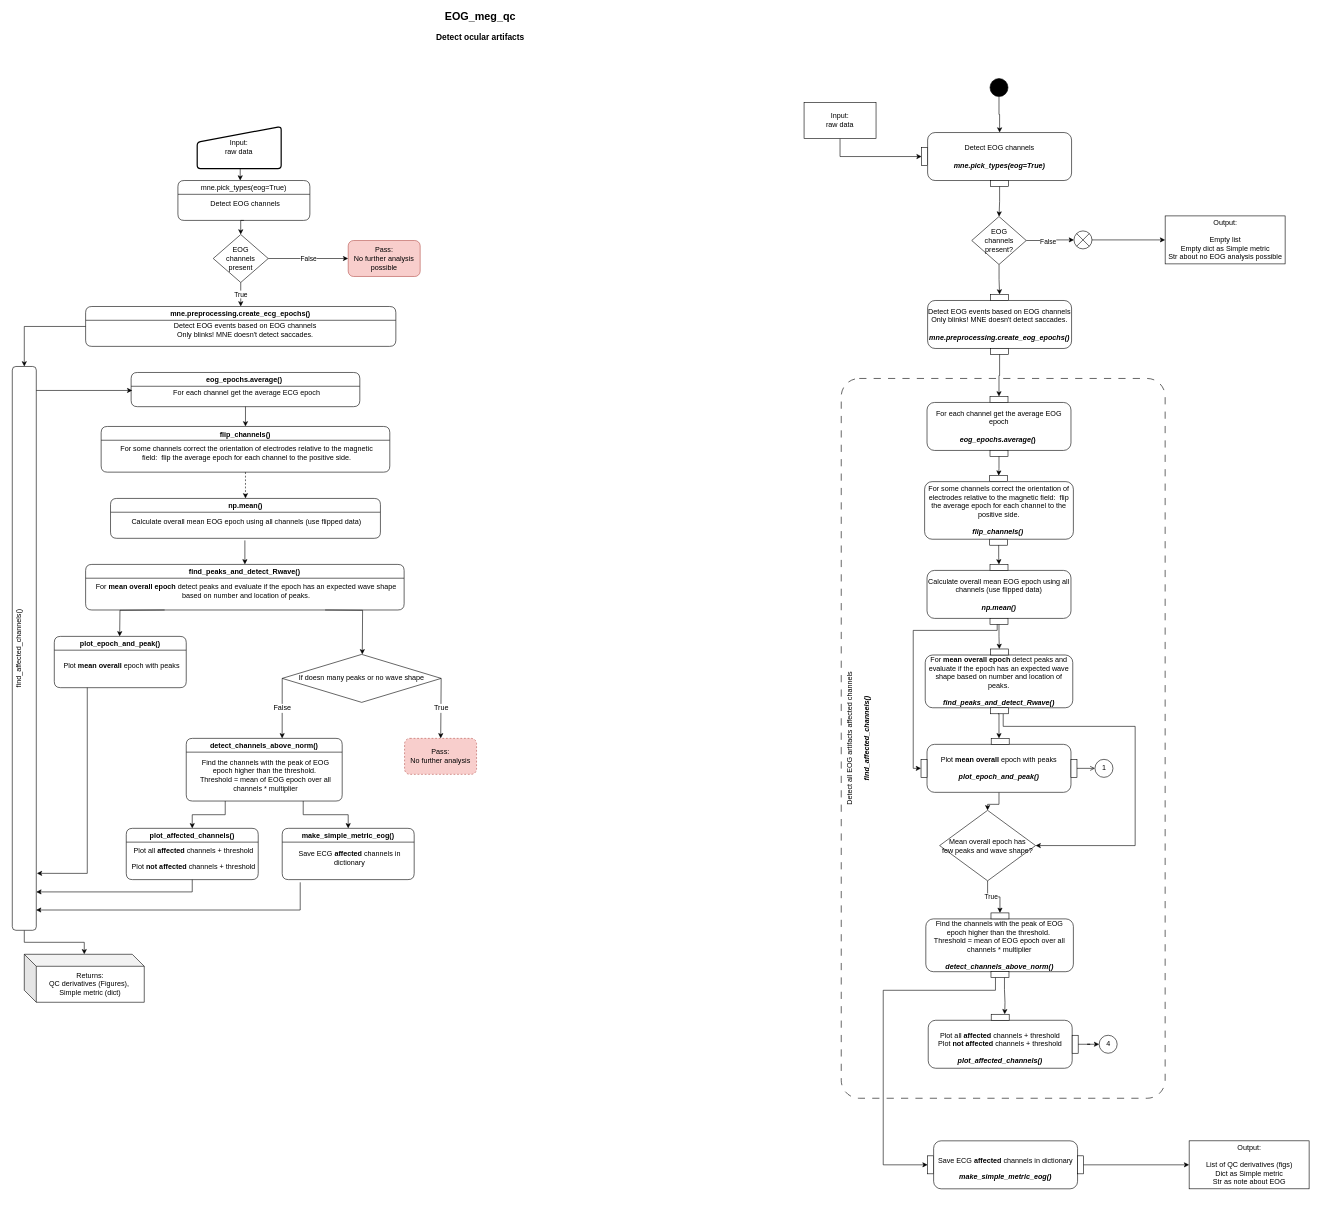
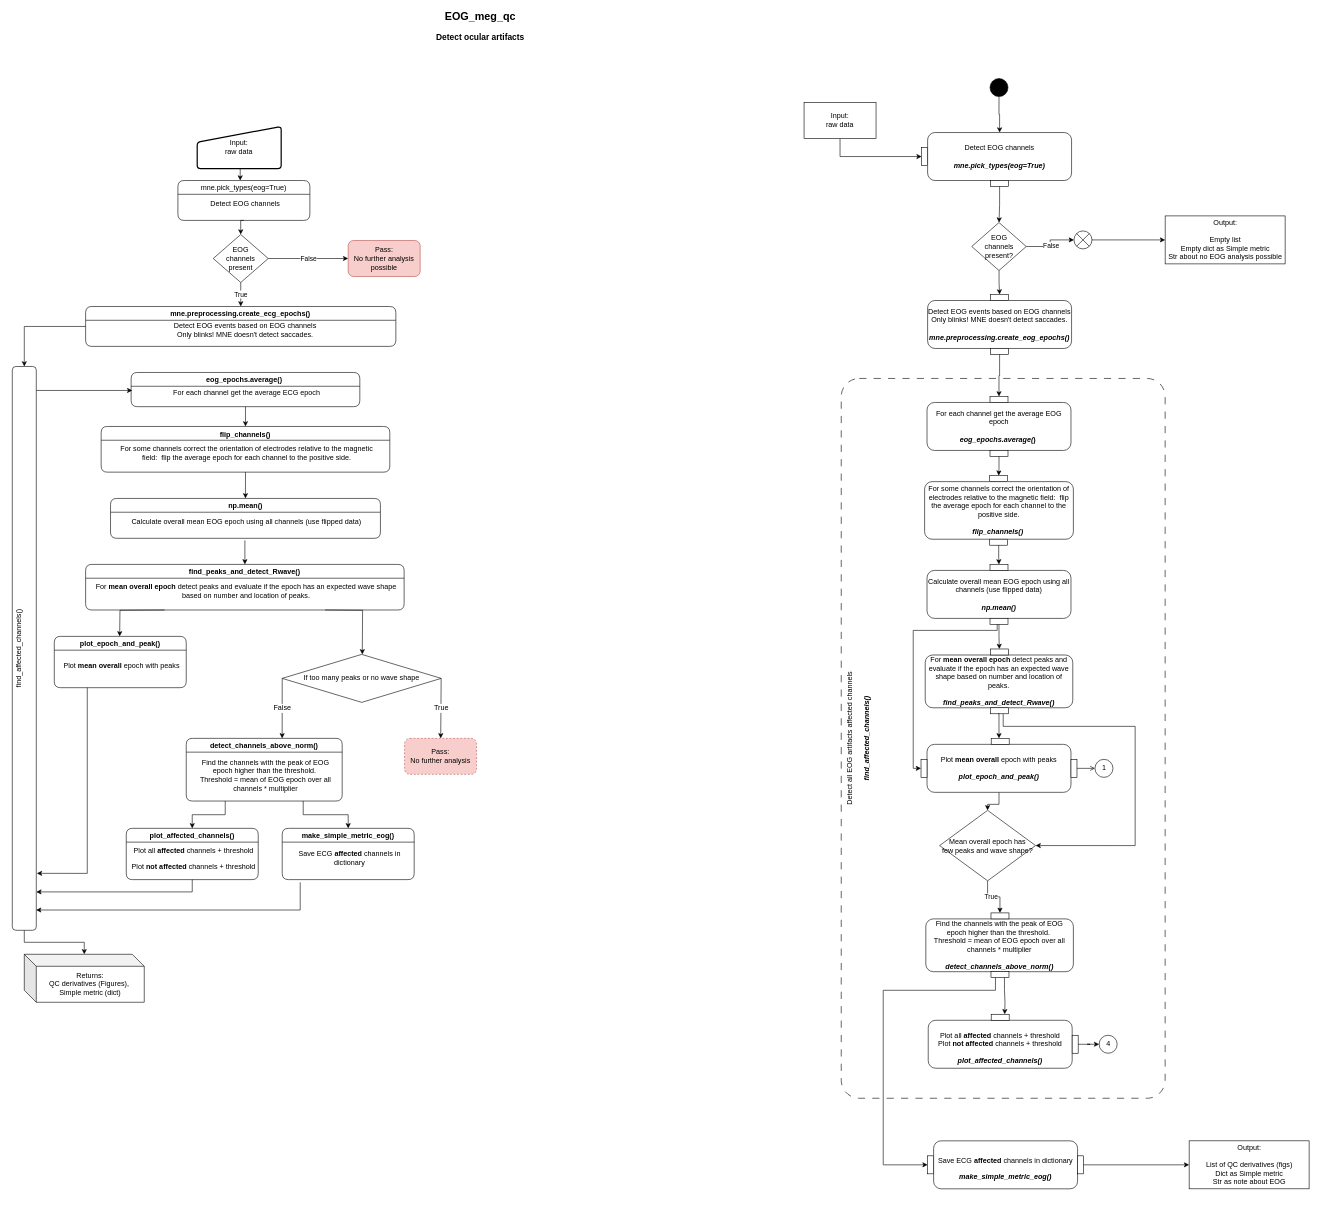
(999, 240) -> (999, 246)
(246, 484) -> (246, 484)
(362, 678) -> (362, 678)
